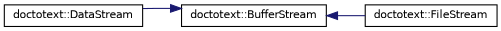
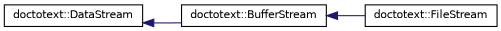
(157, 8) -> (168, 23)
